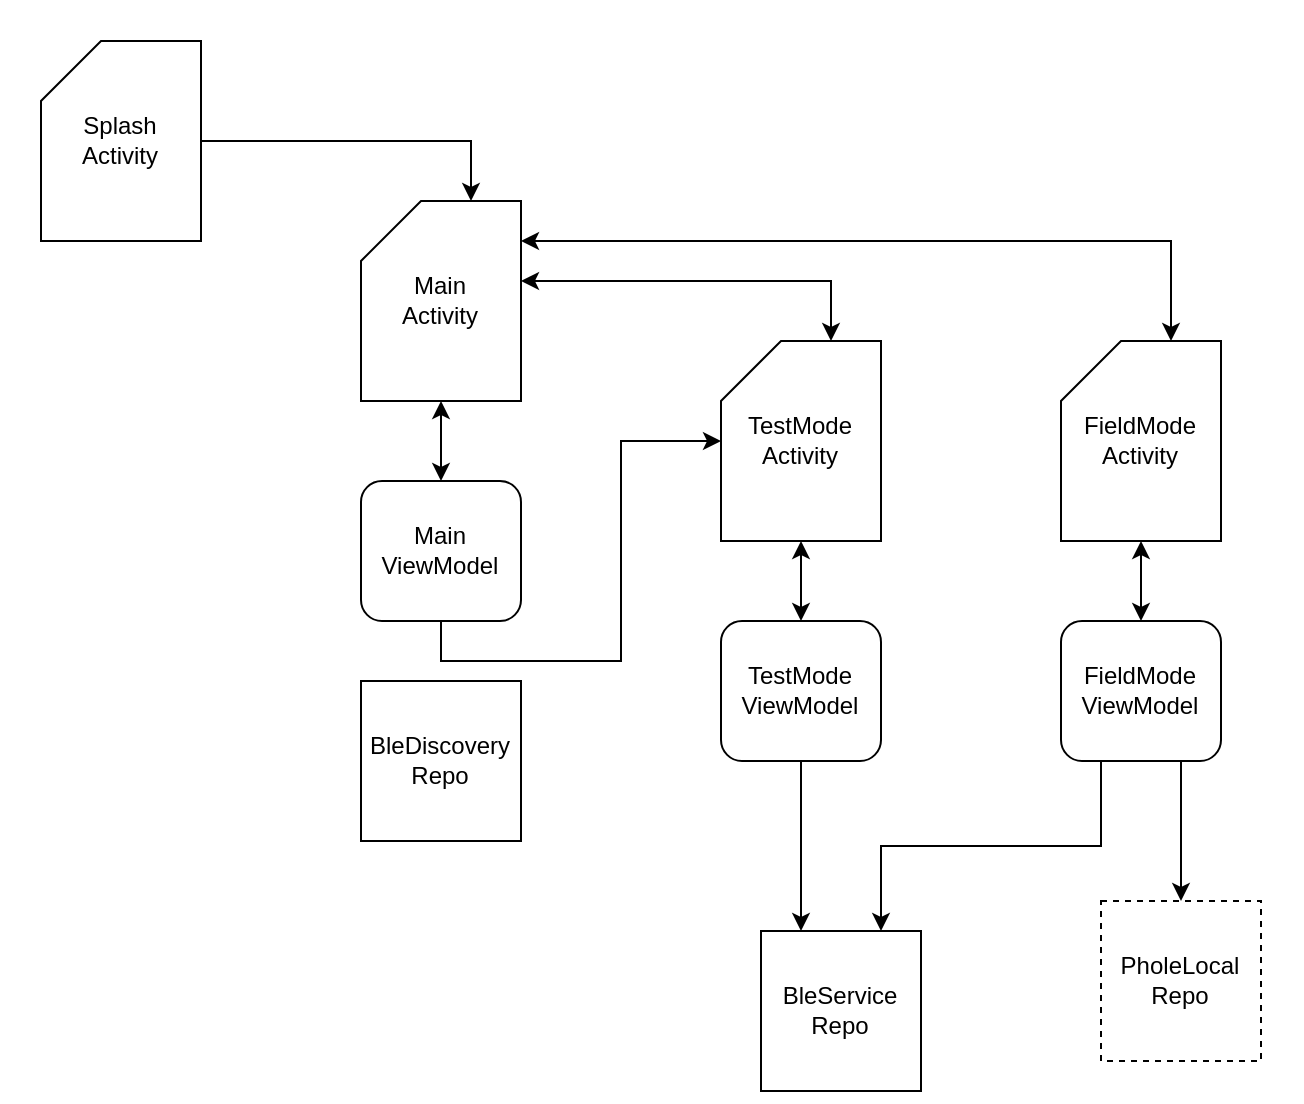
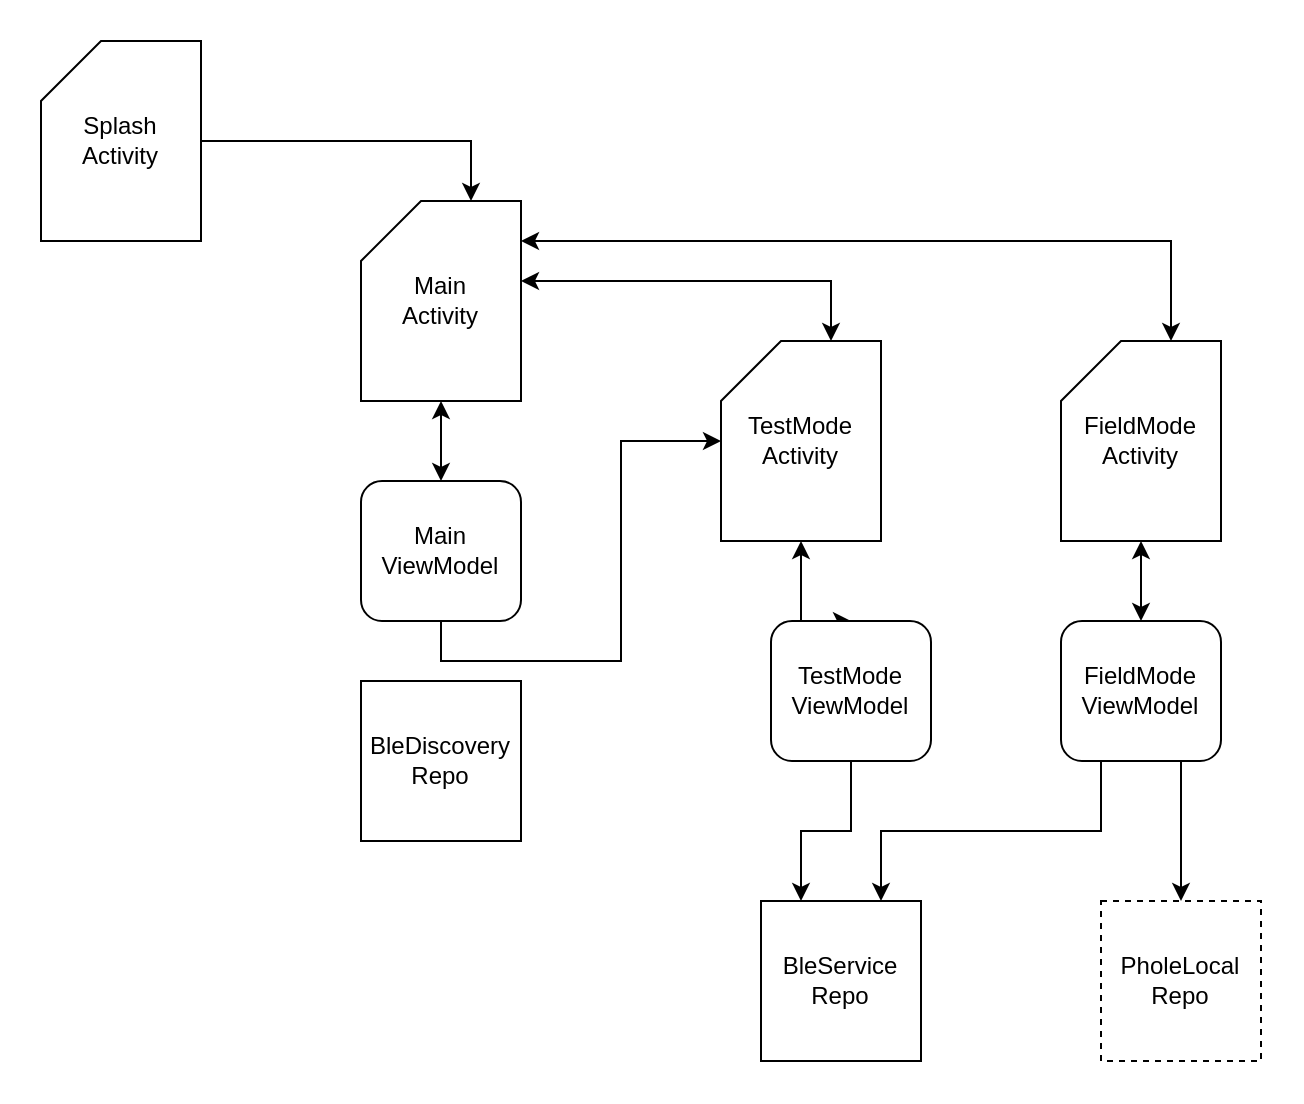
(801, 691) -> (851, 691)
(841, 1011) -> (841, 981)
